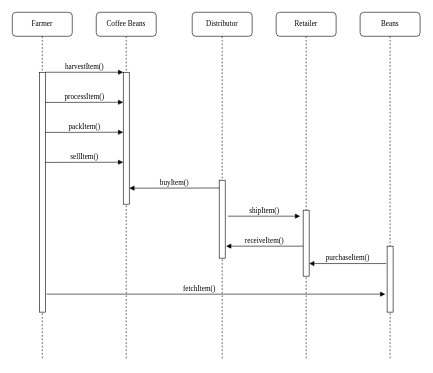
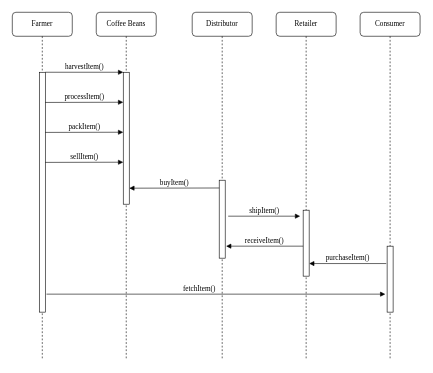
(390, 24) -> (390, 24)
